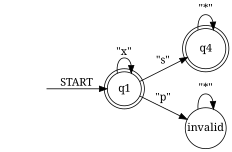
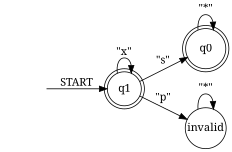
(206, 49) -> (206, 49)
